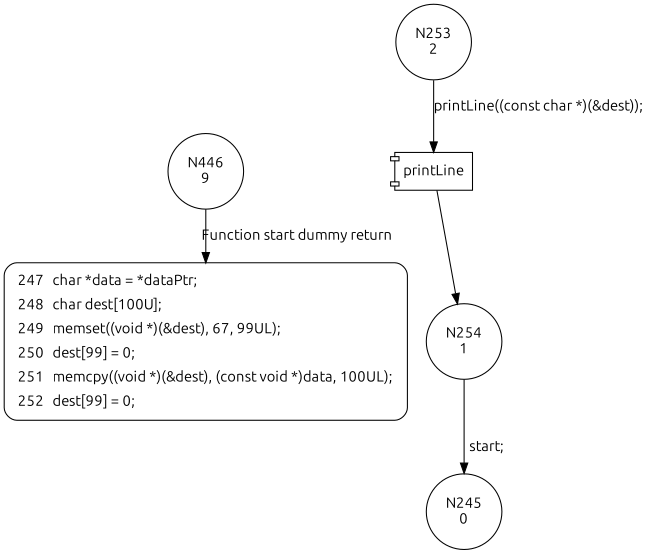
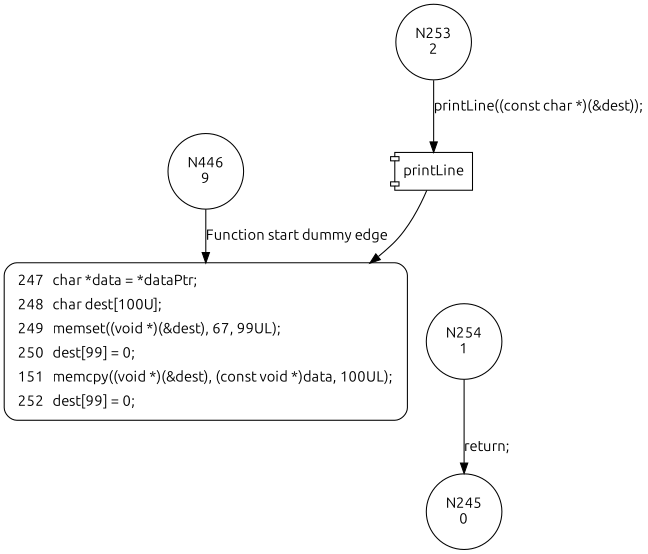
(297, 236) -> (297, 236)
(446, 242) -> (407, 227)
(31, 377) -> (31, 377)
(487, 447) -> (487, 447)
